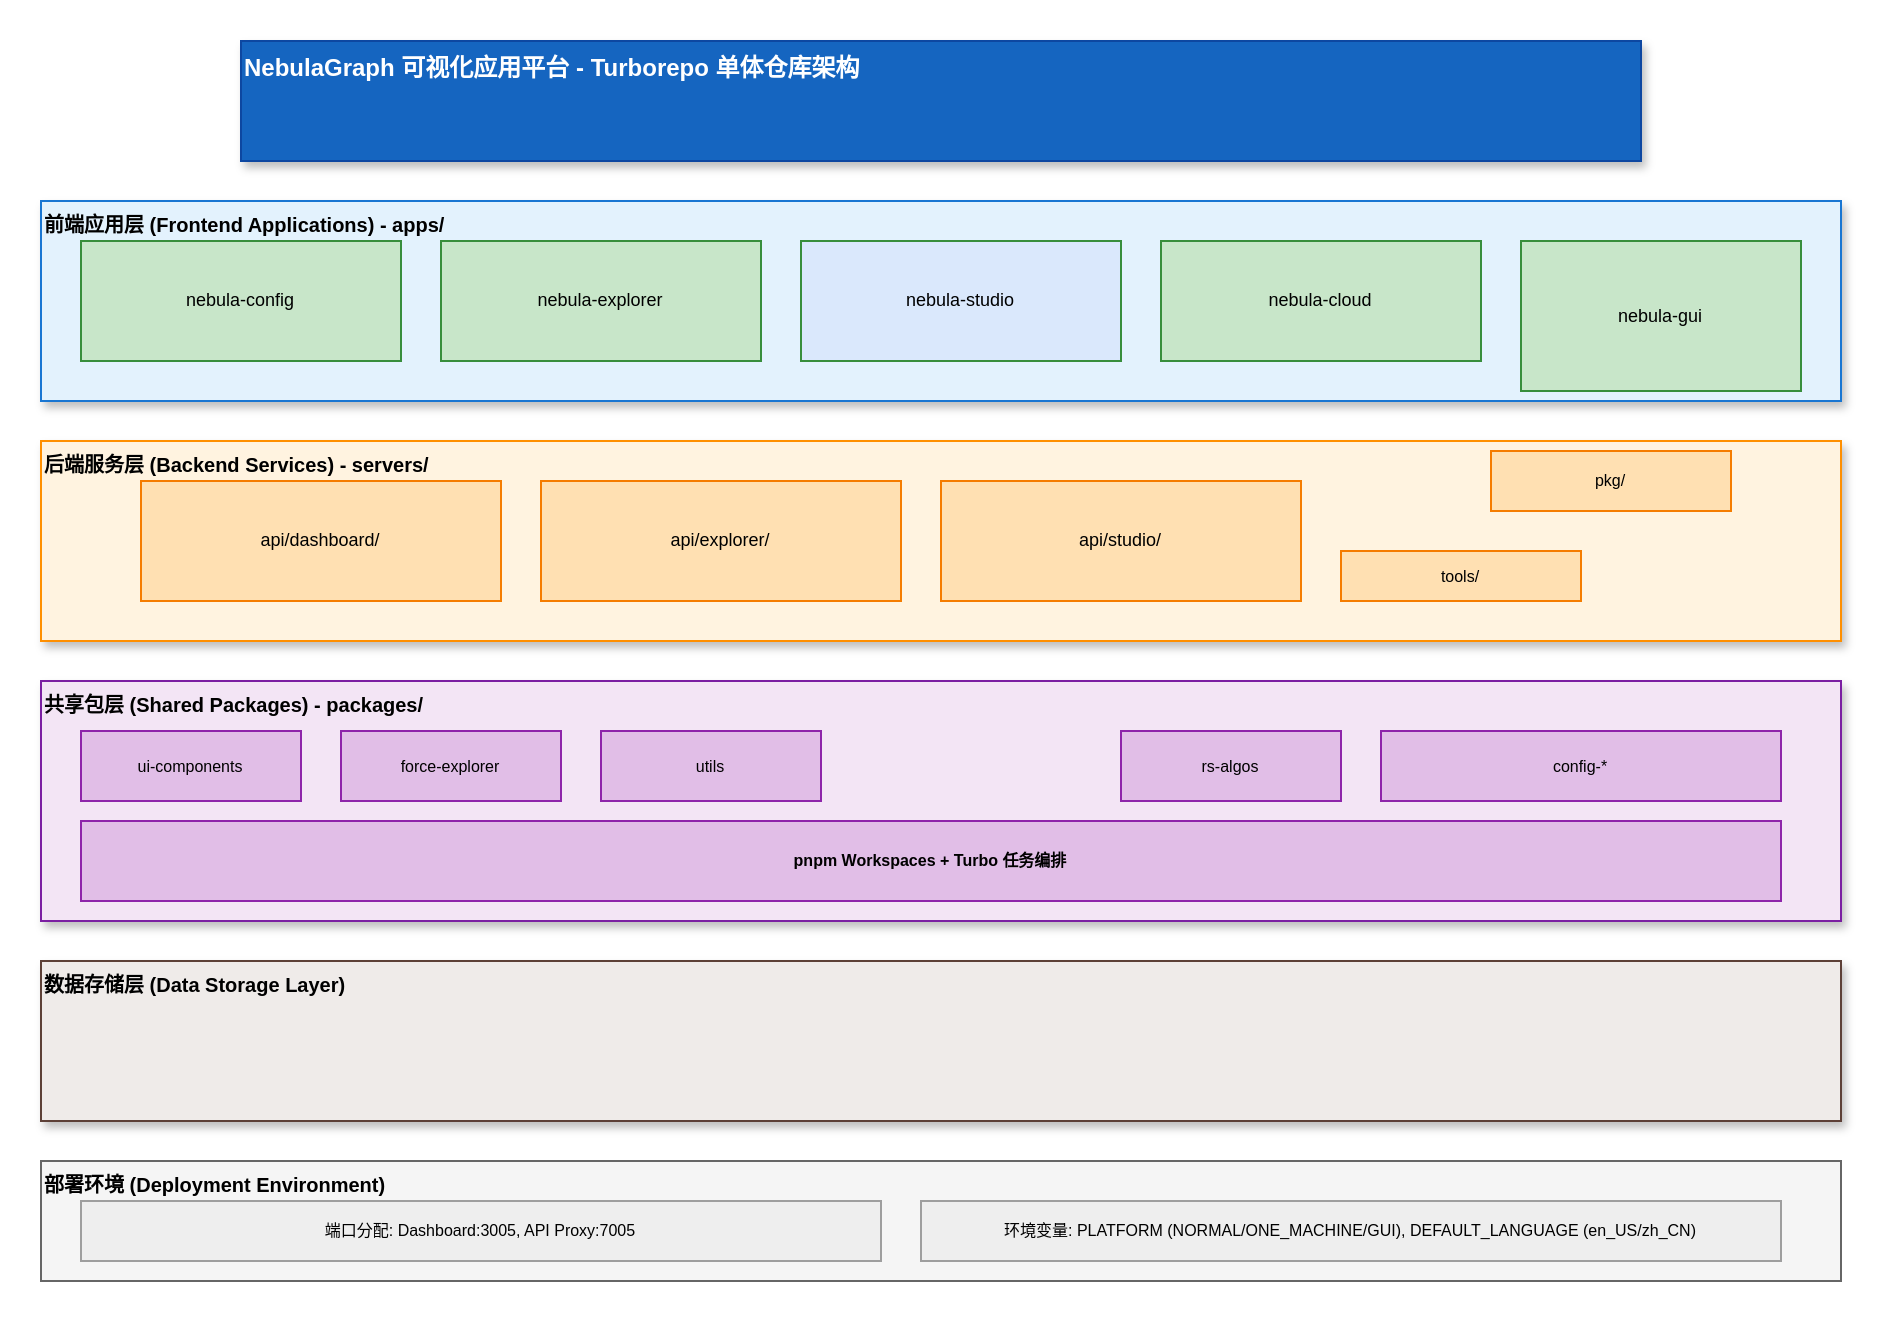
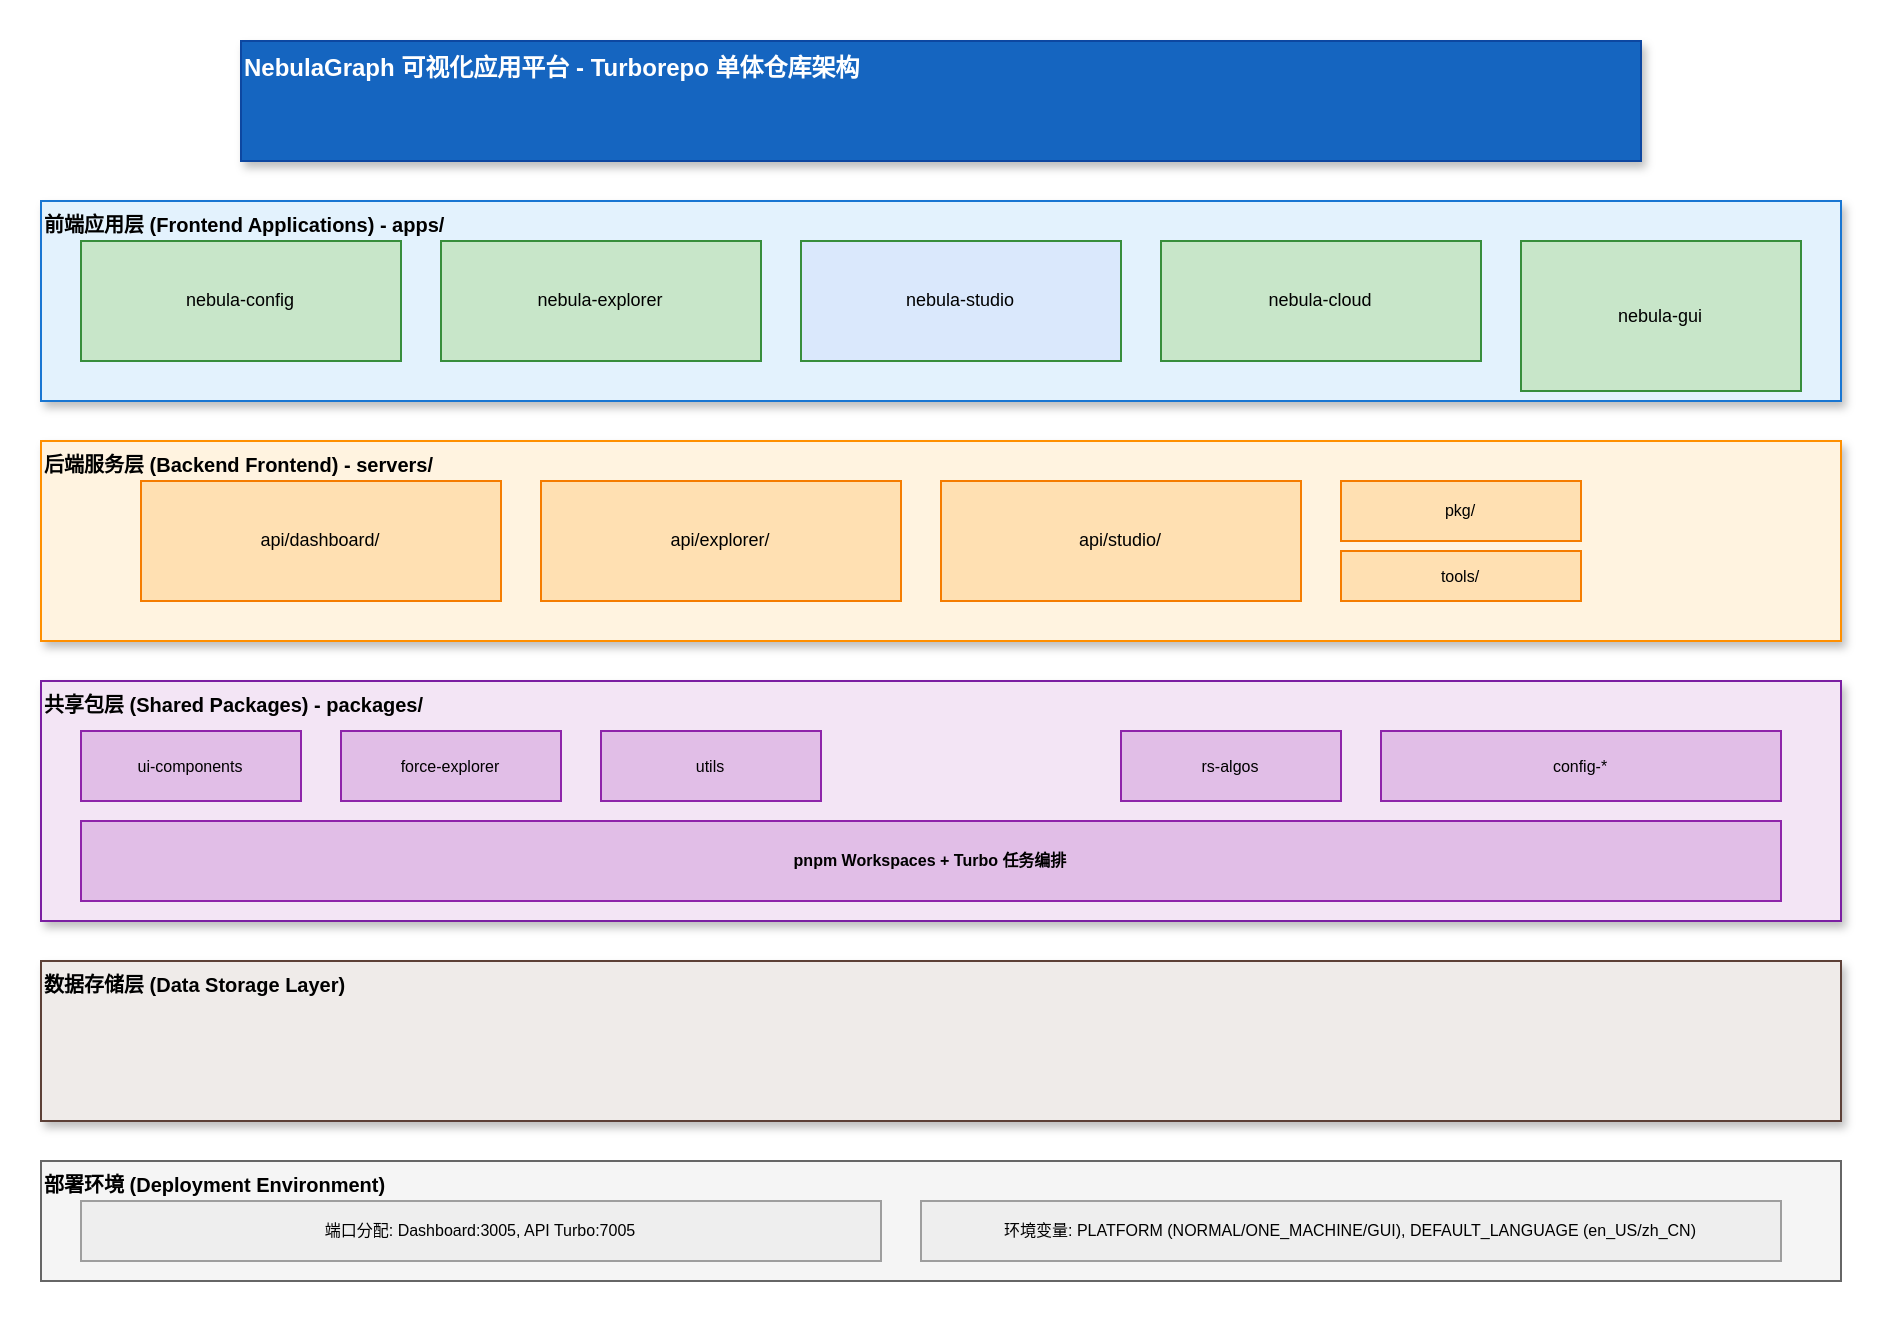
(250, 467) -> (253, 467)
(1611, 481) -> (1461, 511)
(481, 1231) -> (481, 1231)
